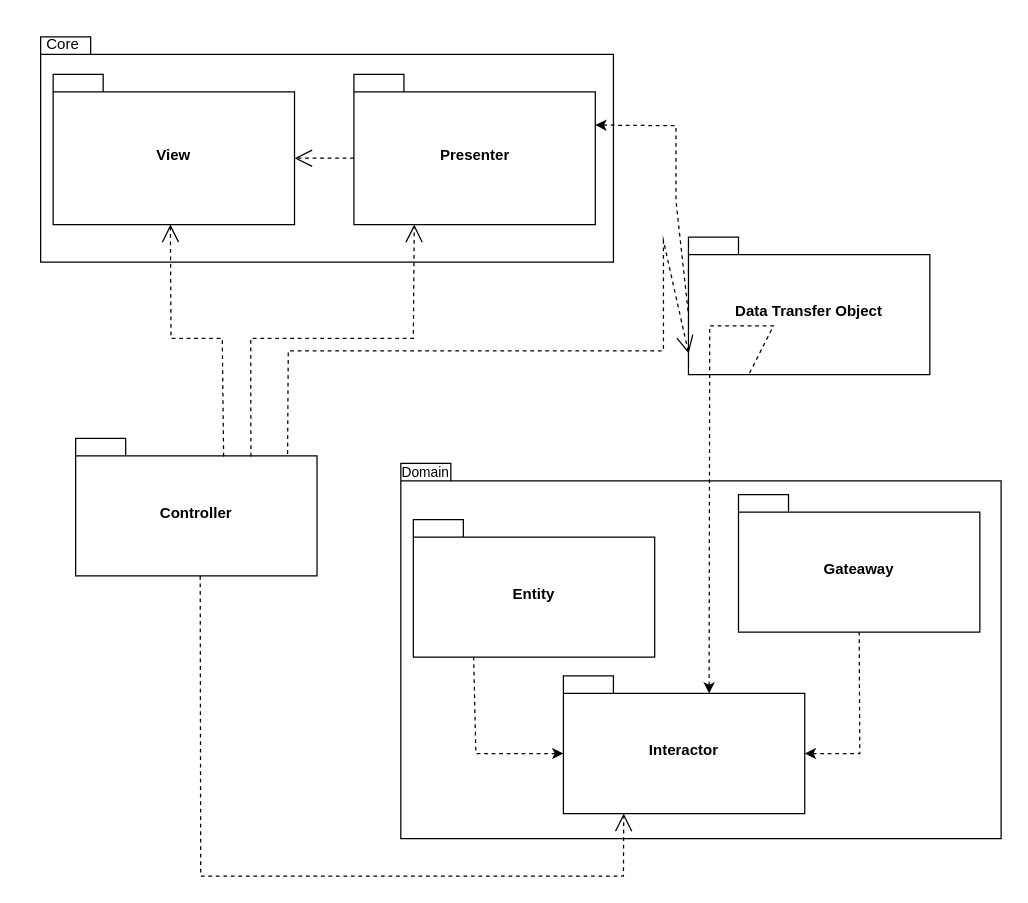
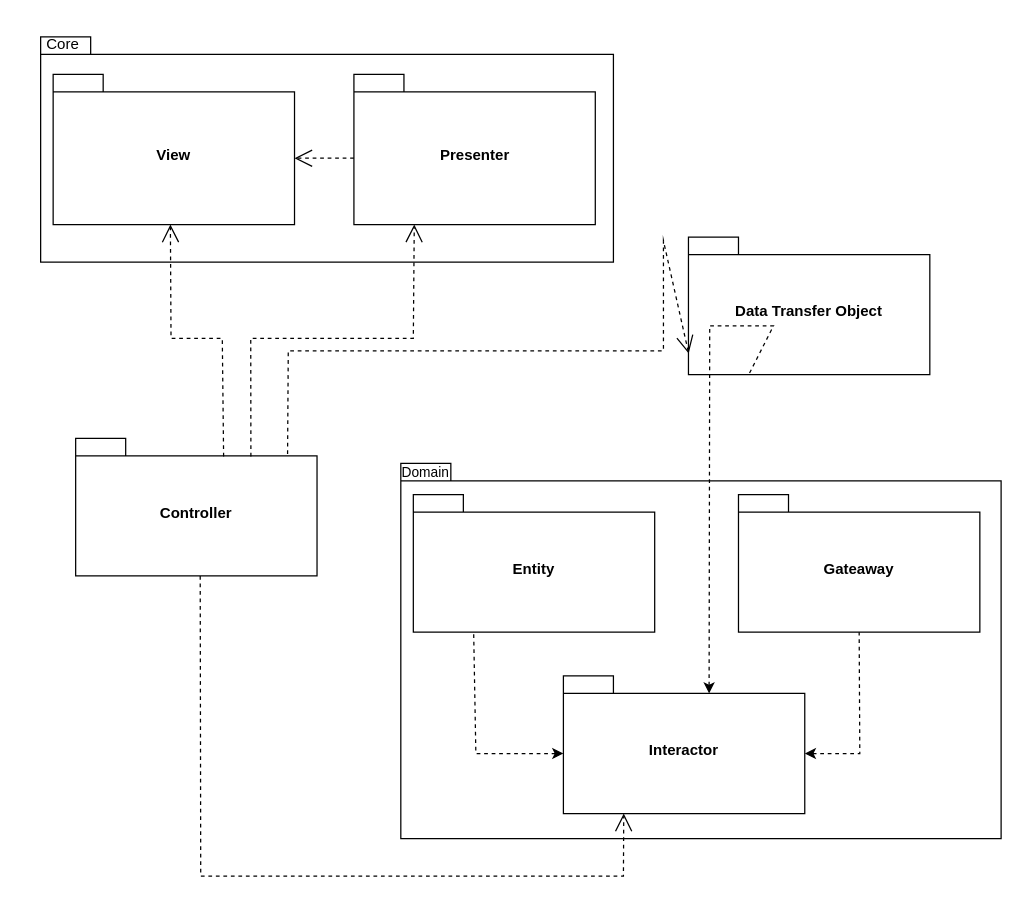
(676, 183) -> none
(534, 588) -> (534, 563)
